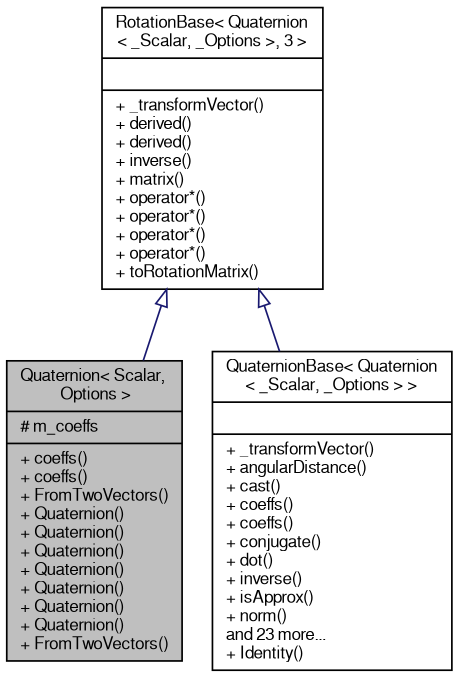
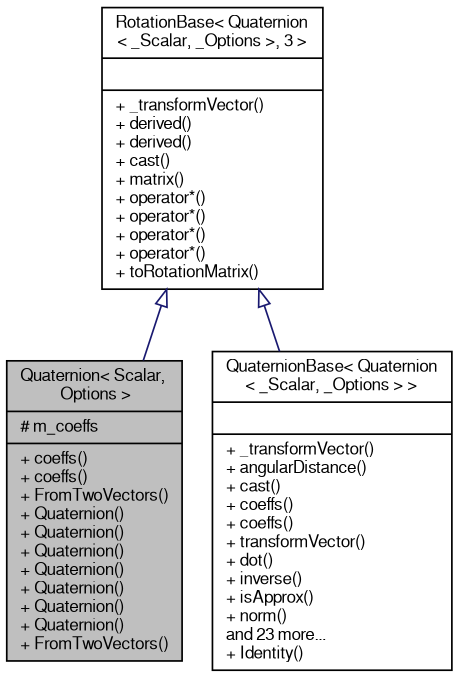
(154, 161) -> (143, 161)
(274, 542) -> (296, 542)
